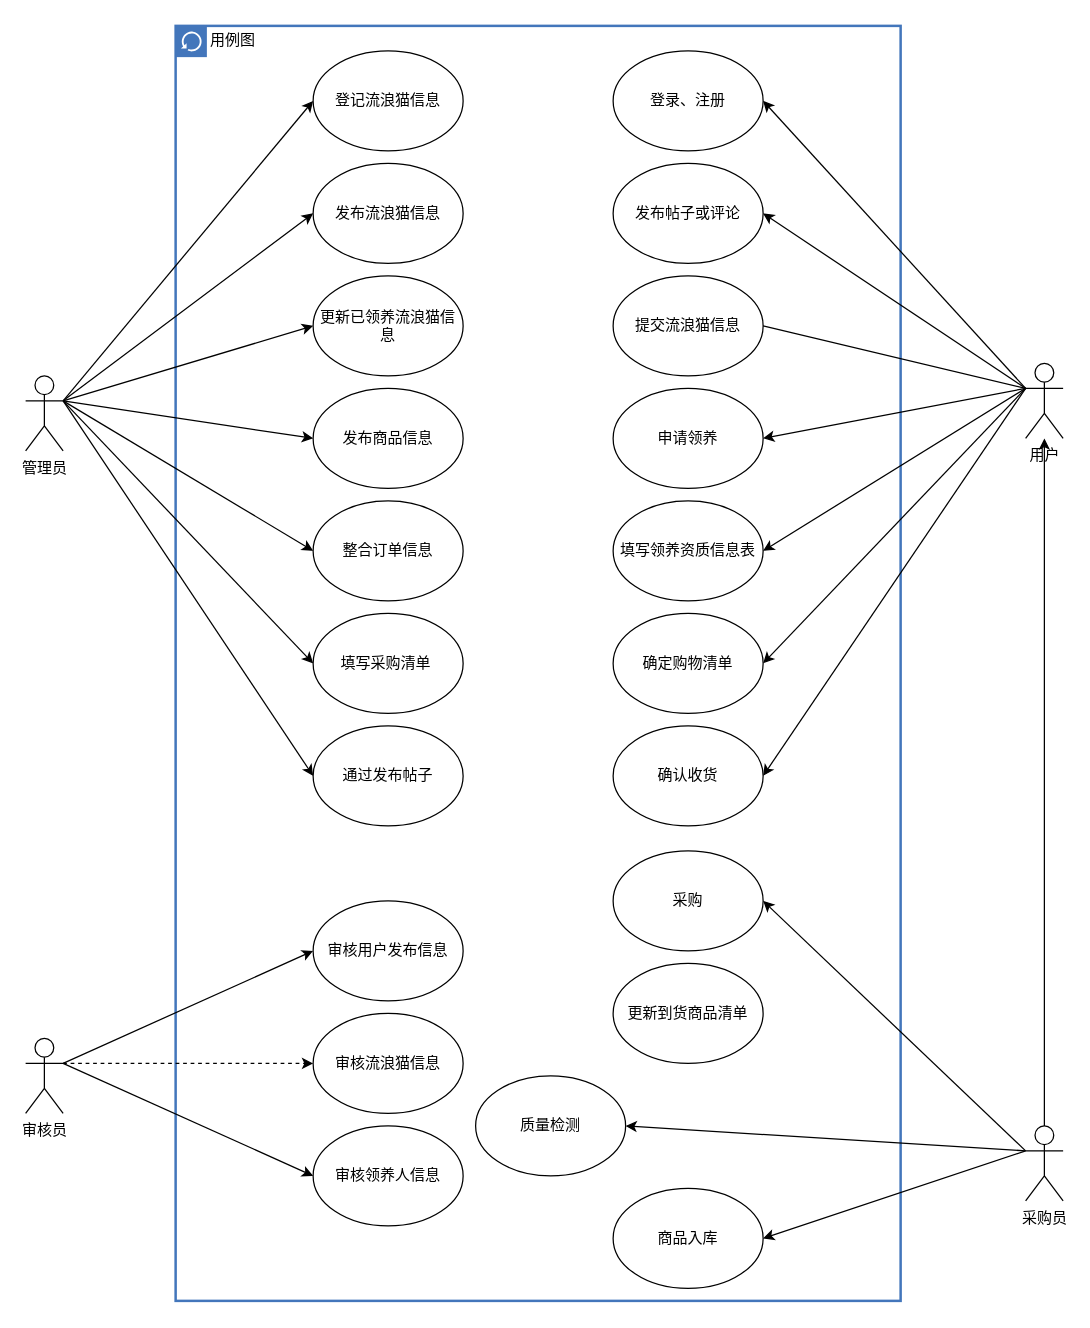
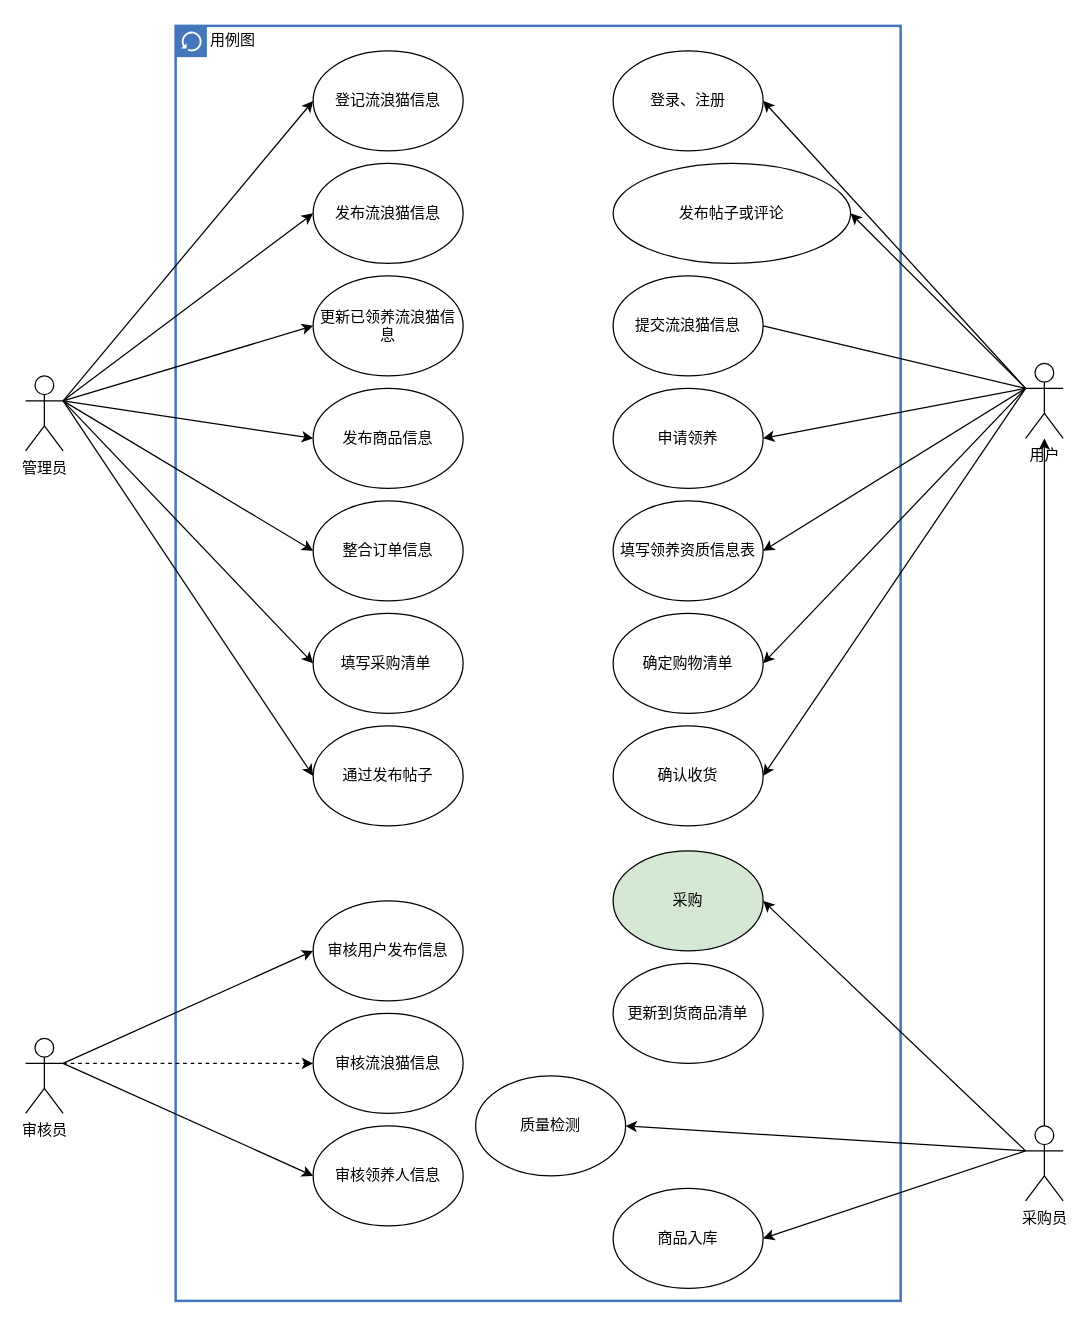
(688, 213) -> (732, 213)
(688, 901) -> (688, 901)
